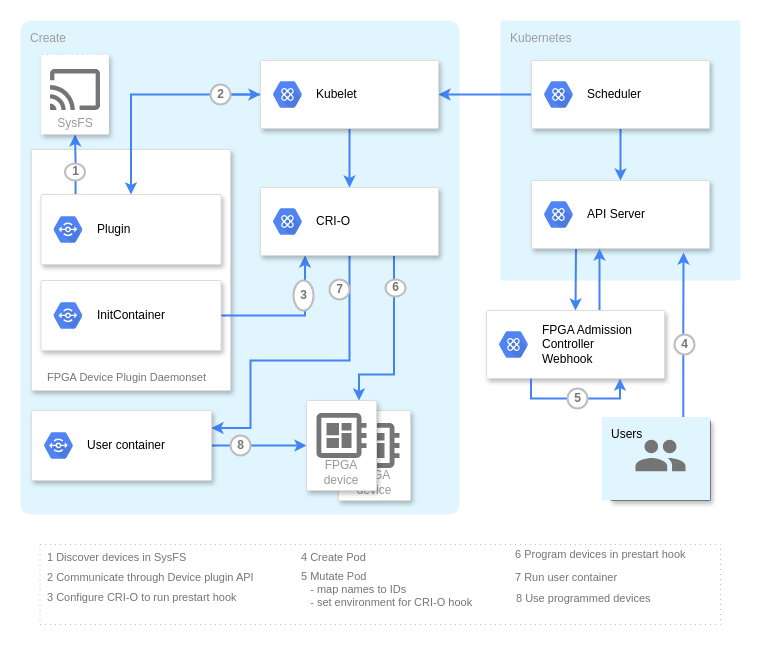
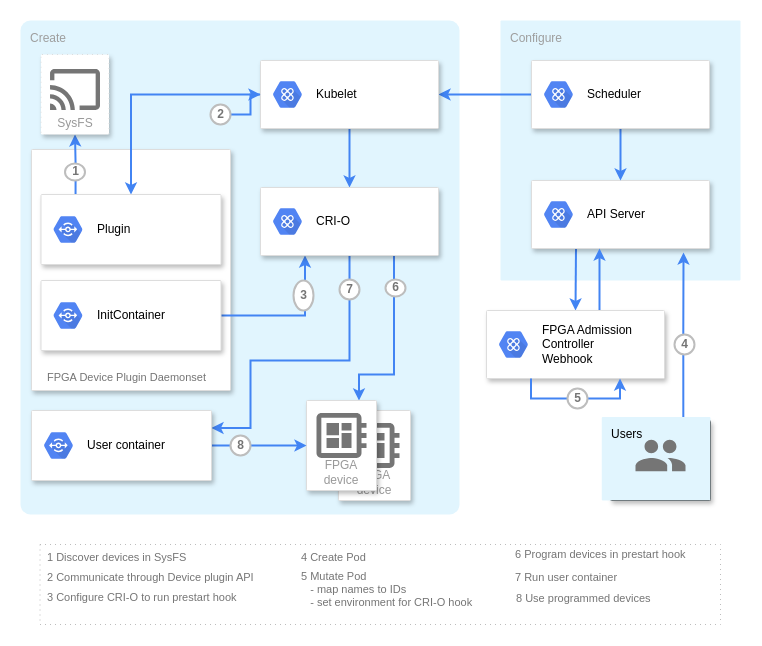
(544, 39) -> (539, 39)
(221, 95) -> (221, 115)
(340, 290) -> (350, 290)
